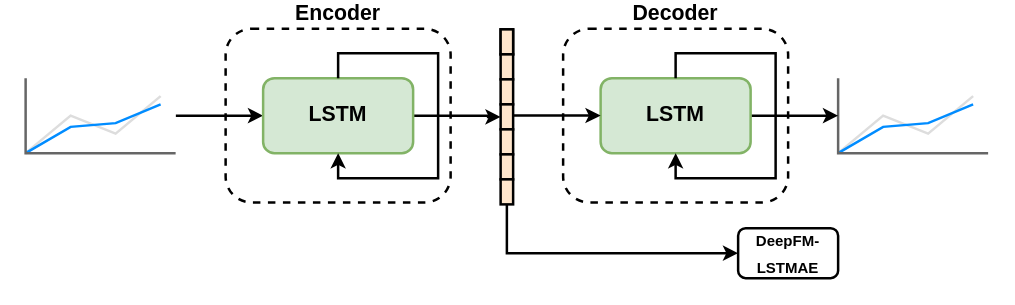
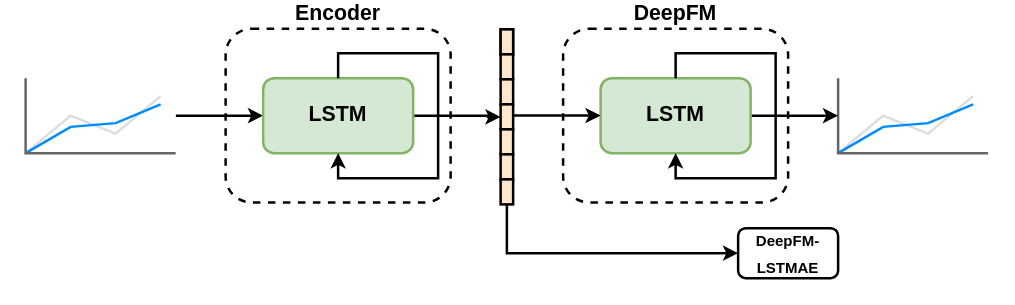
(676, 13) -> (676, 13)
